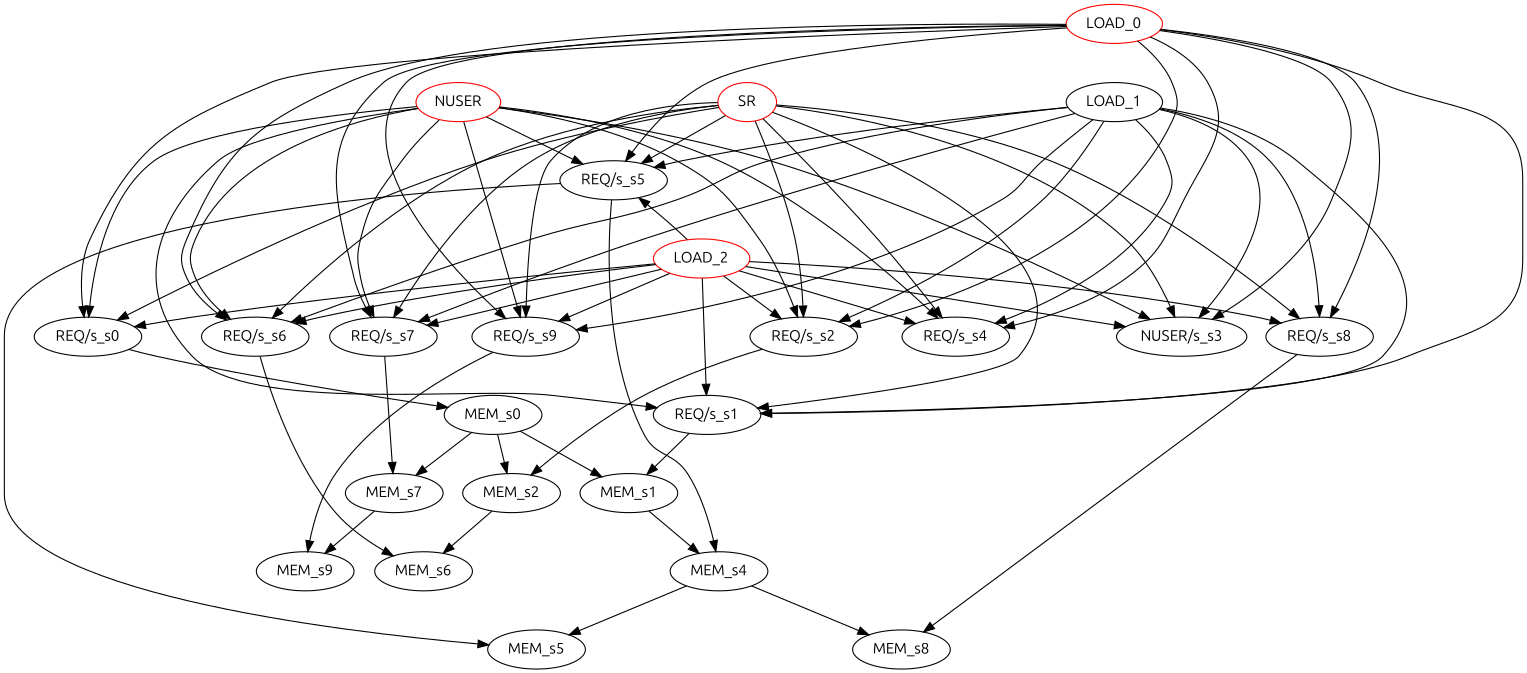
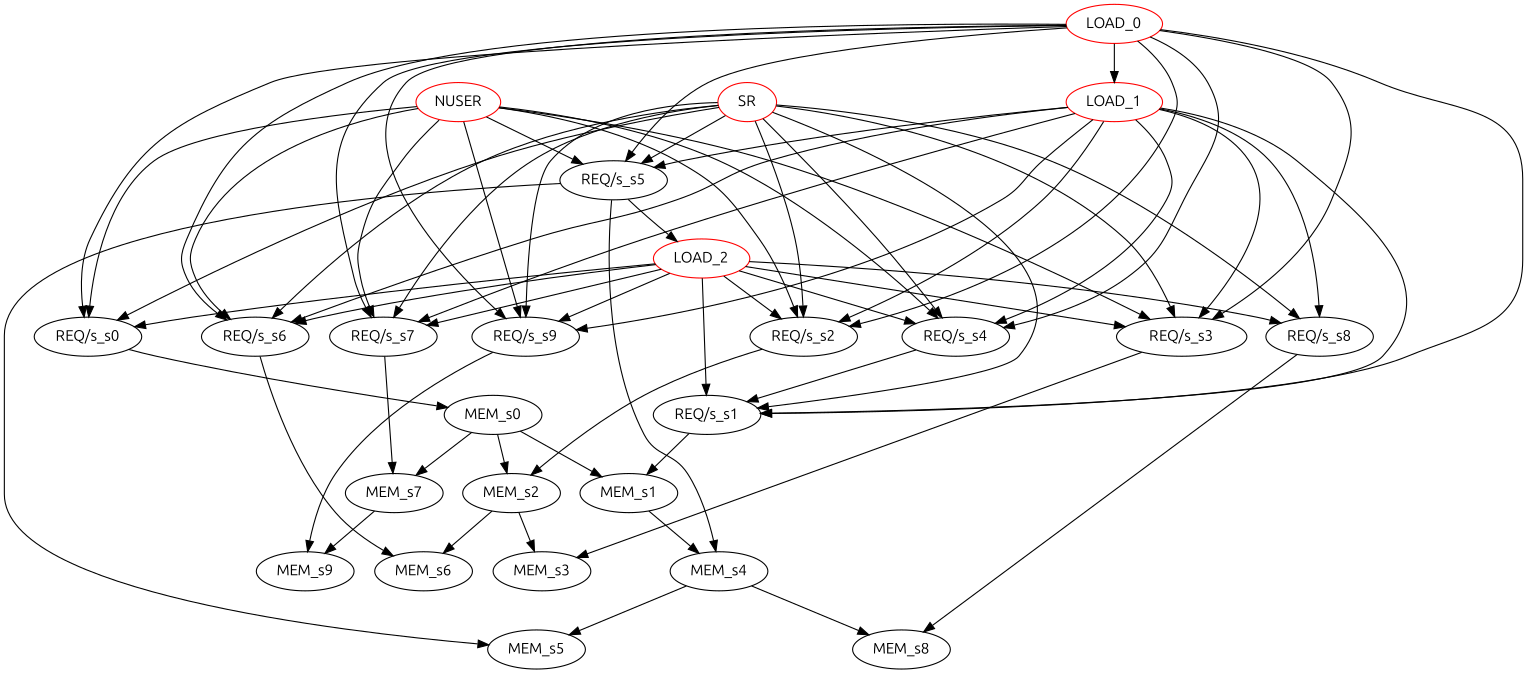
(1364, 97) -> (1114, 58)
(1114, 102) -> (1114, 102)
(668, 222) -> (648, 217)
(1182, 337) -> (1182, 337)
(187, 350) -> (837, 374)
none -> (542, 571)
